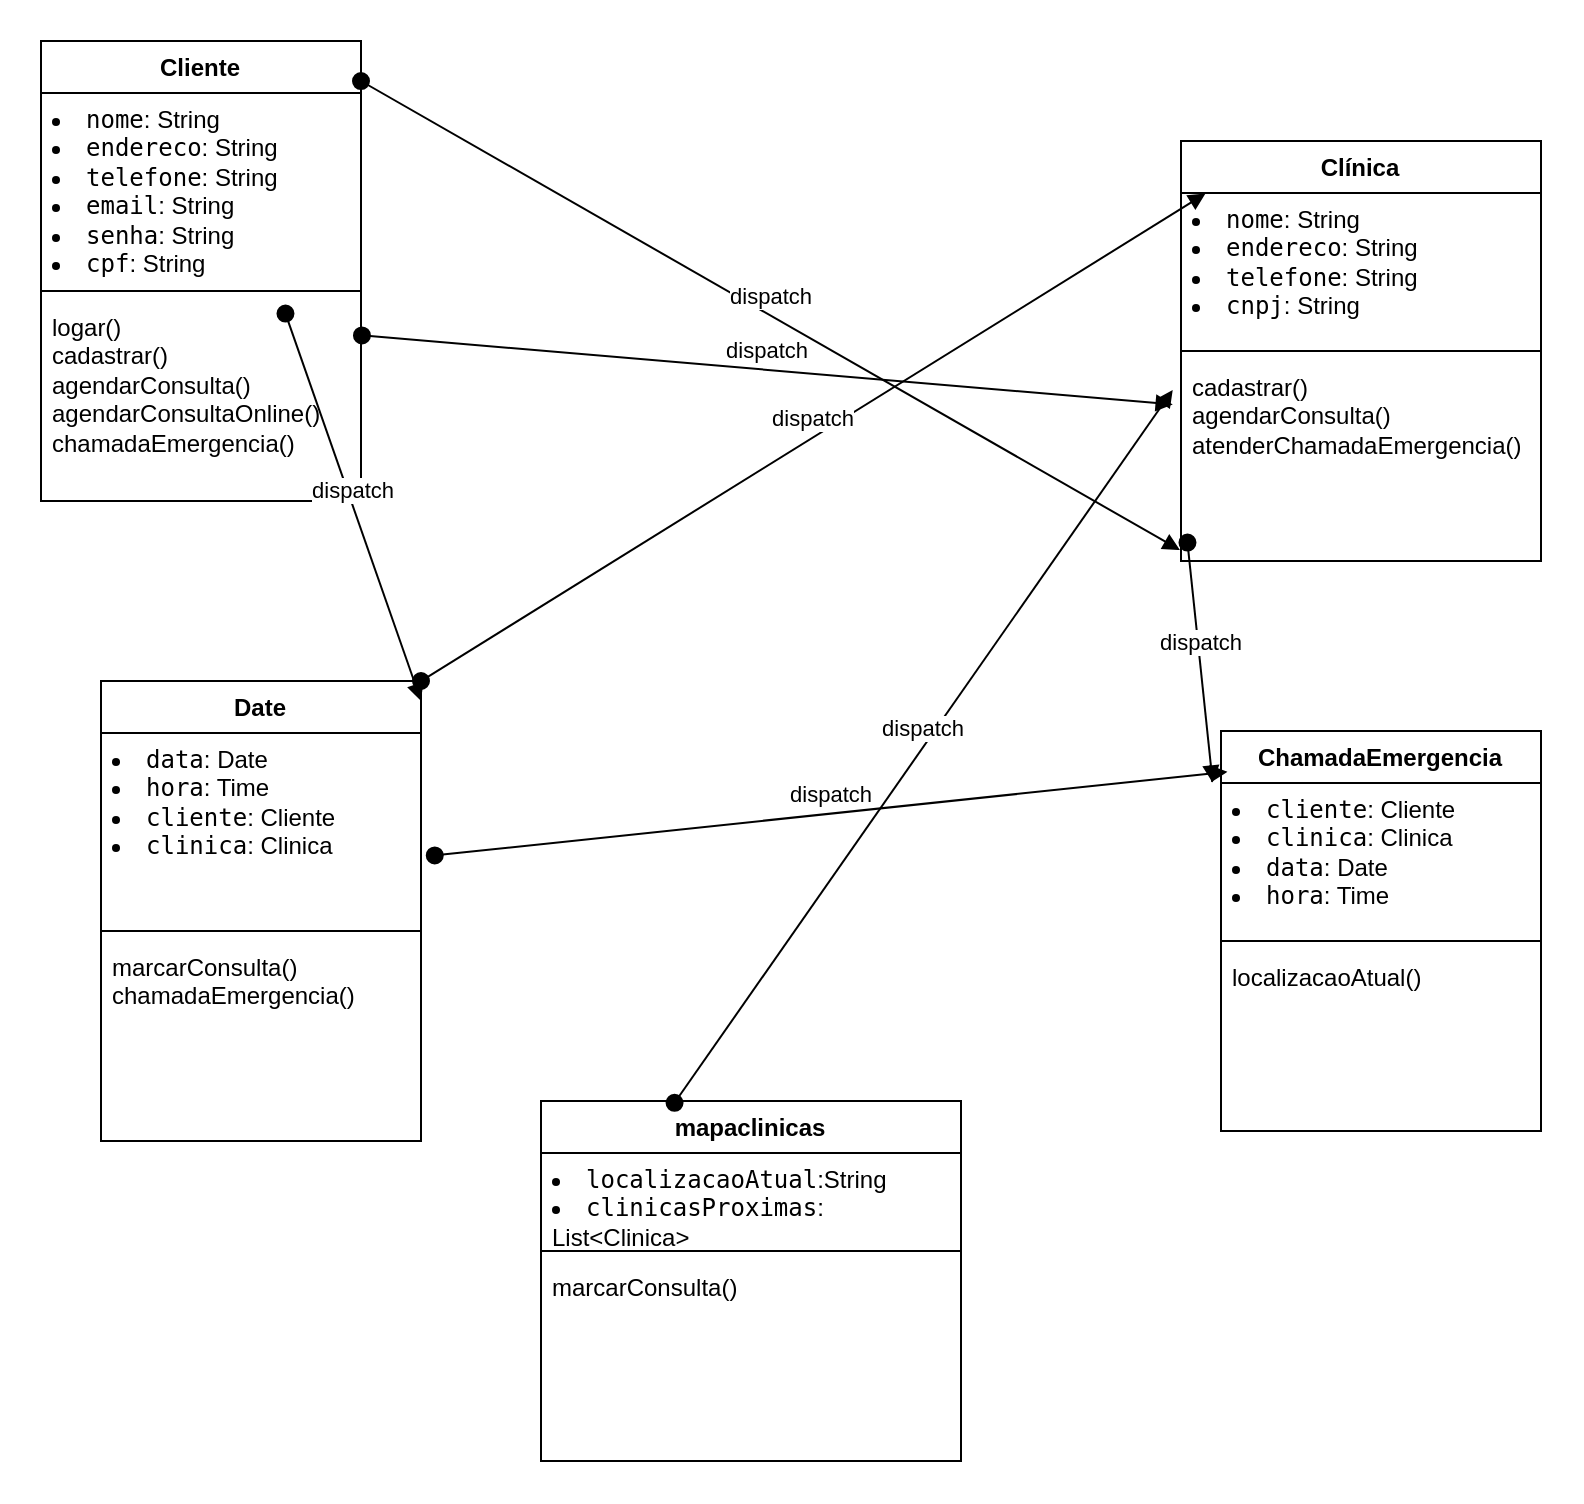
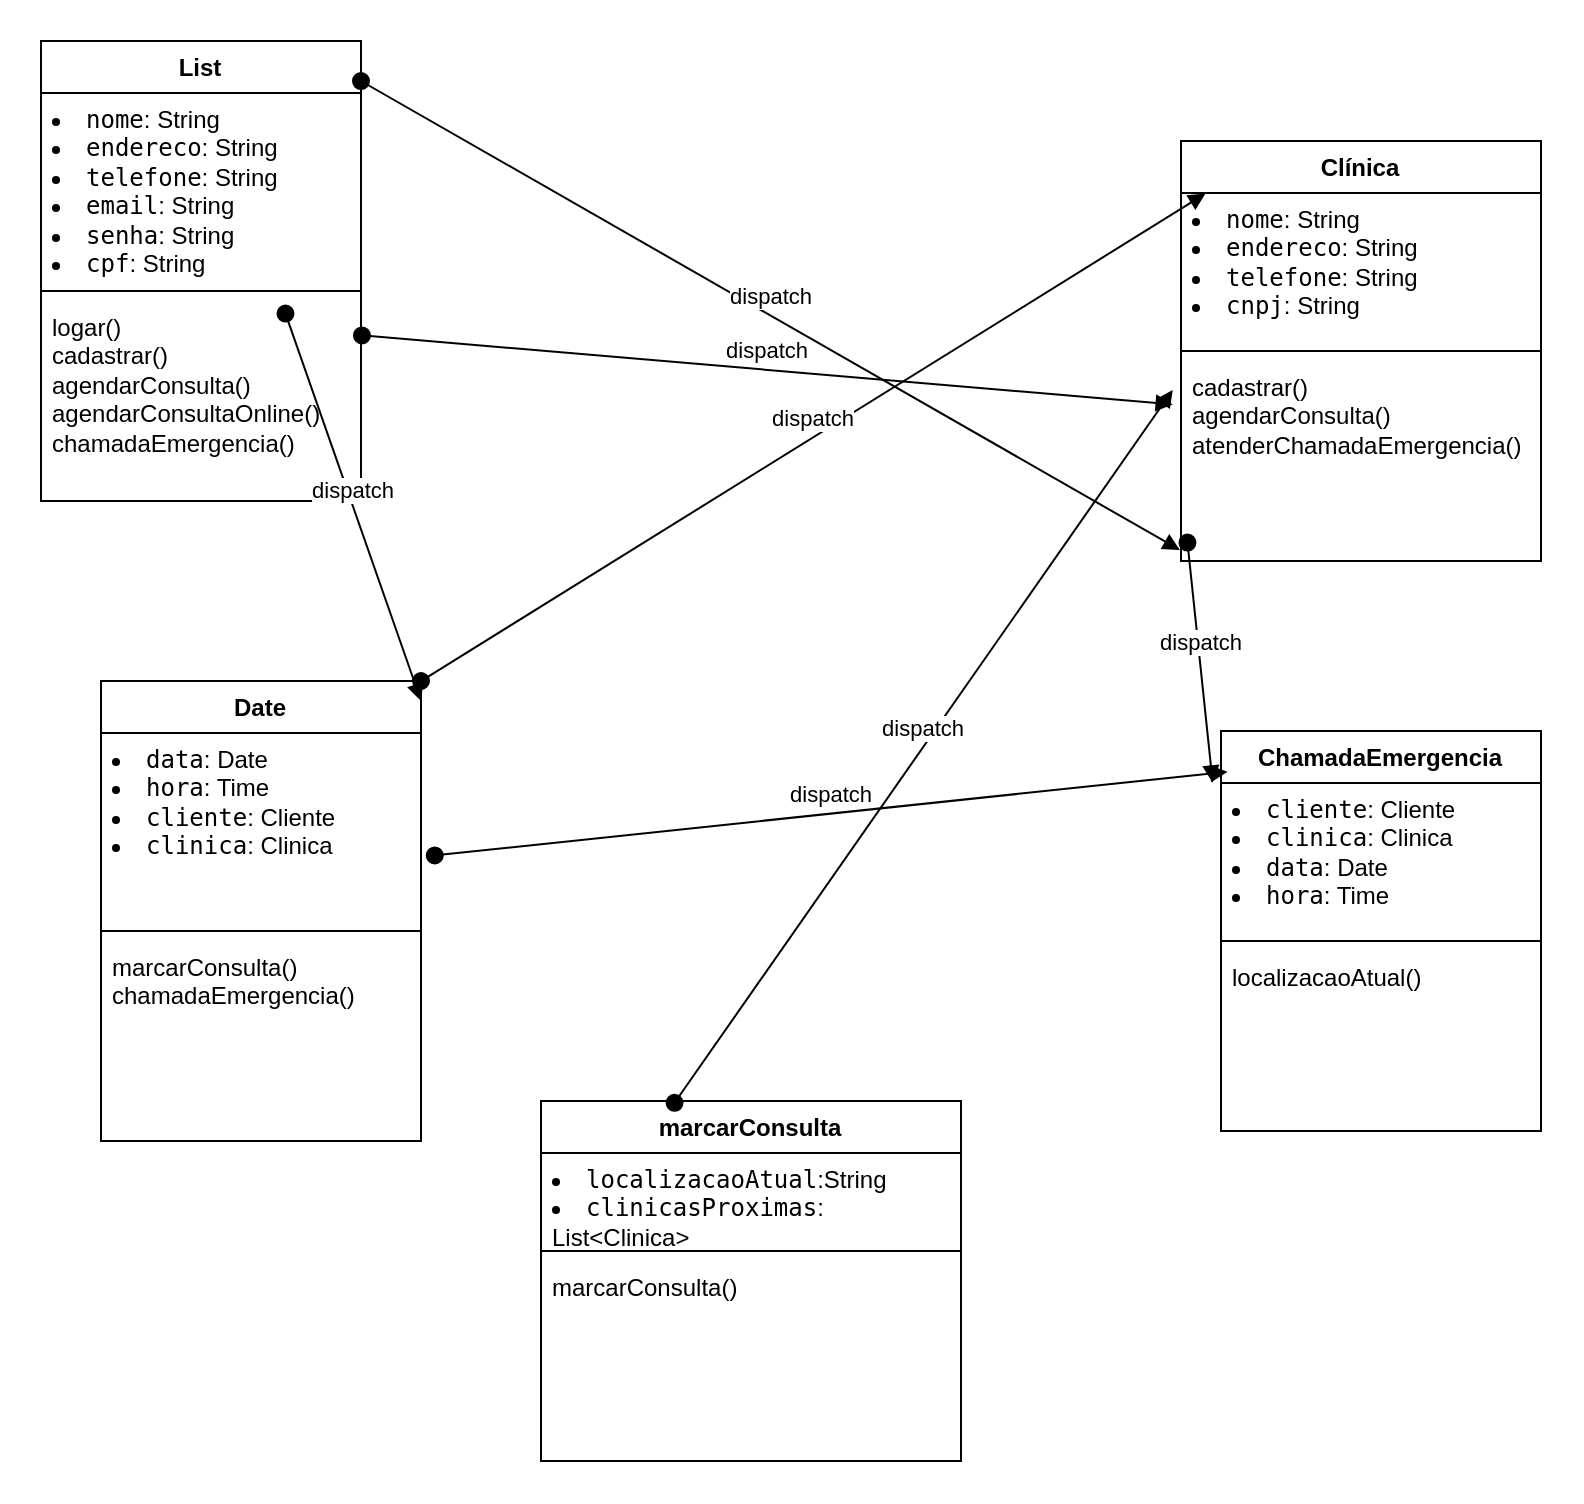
(201, 69) -> (201, 69)
(751, 1129) -> (751, 1129)
